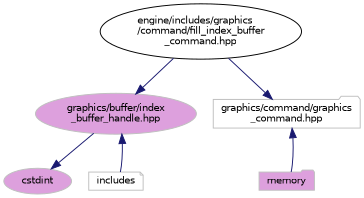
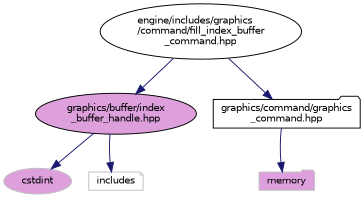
(116, 114) -> (116, 114)
(287, 114) -> (287, 114)
(293, 155) -> (280, 145)
(122, 158) -> (109, 148)
